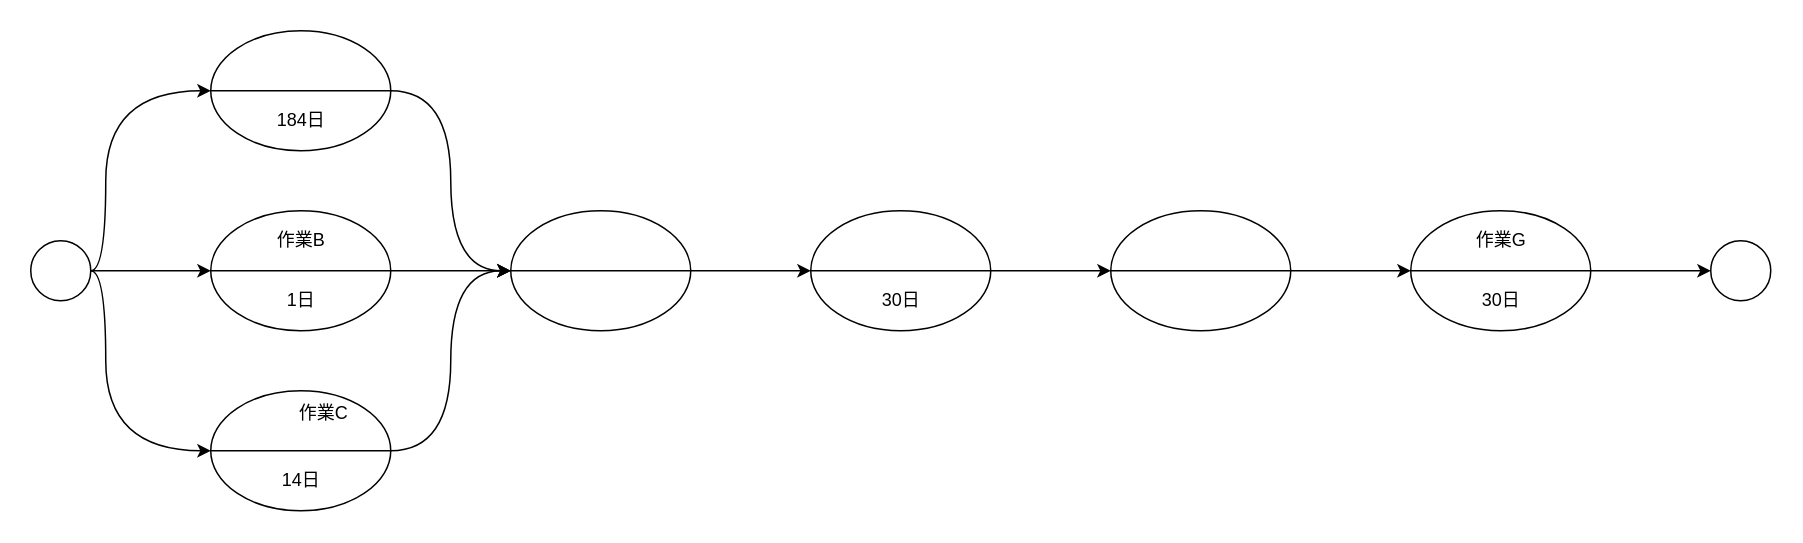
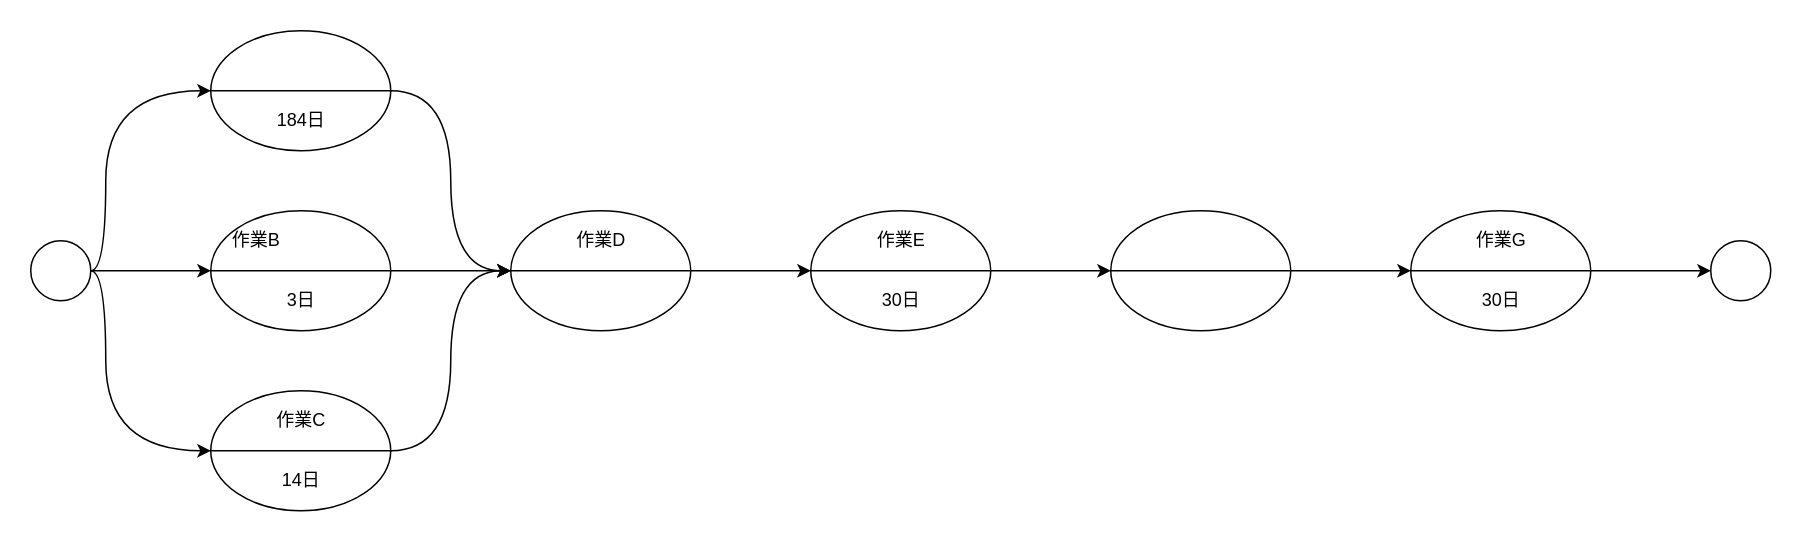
(301, 241) -> (256, 241)
none -> (601, 241)
none -> (901, 241)
(302, 301) -> (302, 301)
(323, 413) -> (301, 421)
